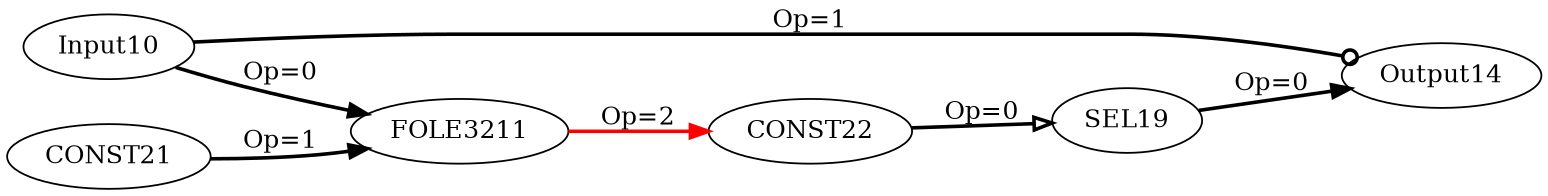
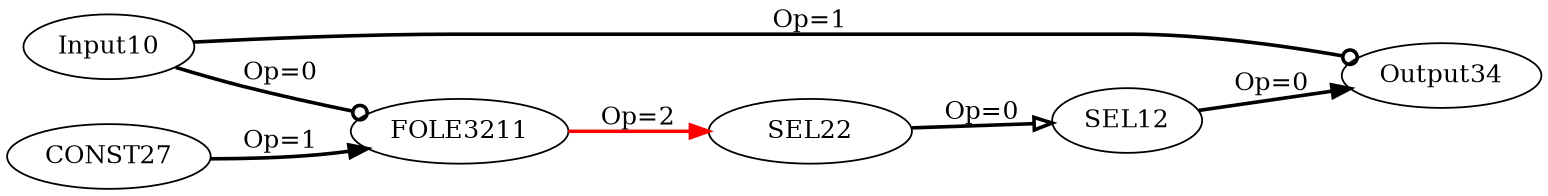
(1442, 76) -> (1442, 76)
(264, 91) -> (264, 91)
(1127, 121) -> (1127, 121)
(810, 131) -> (810, 131)
(109, 156) -> (109, 156)
